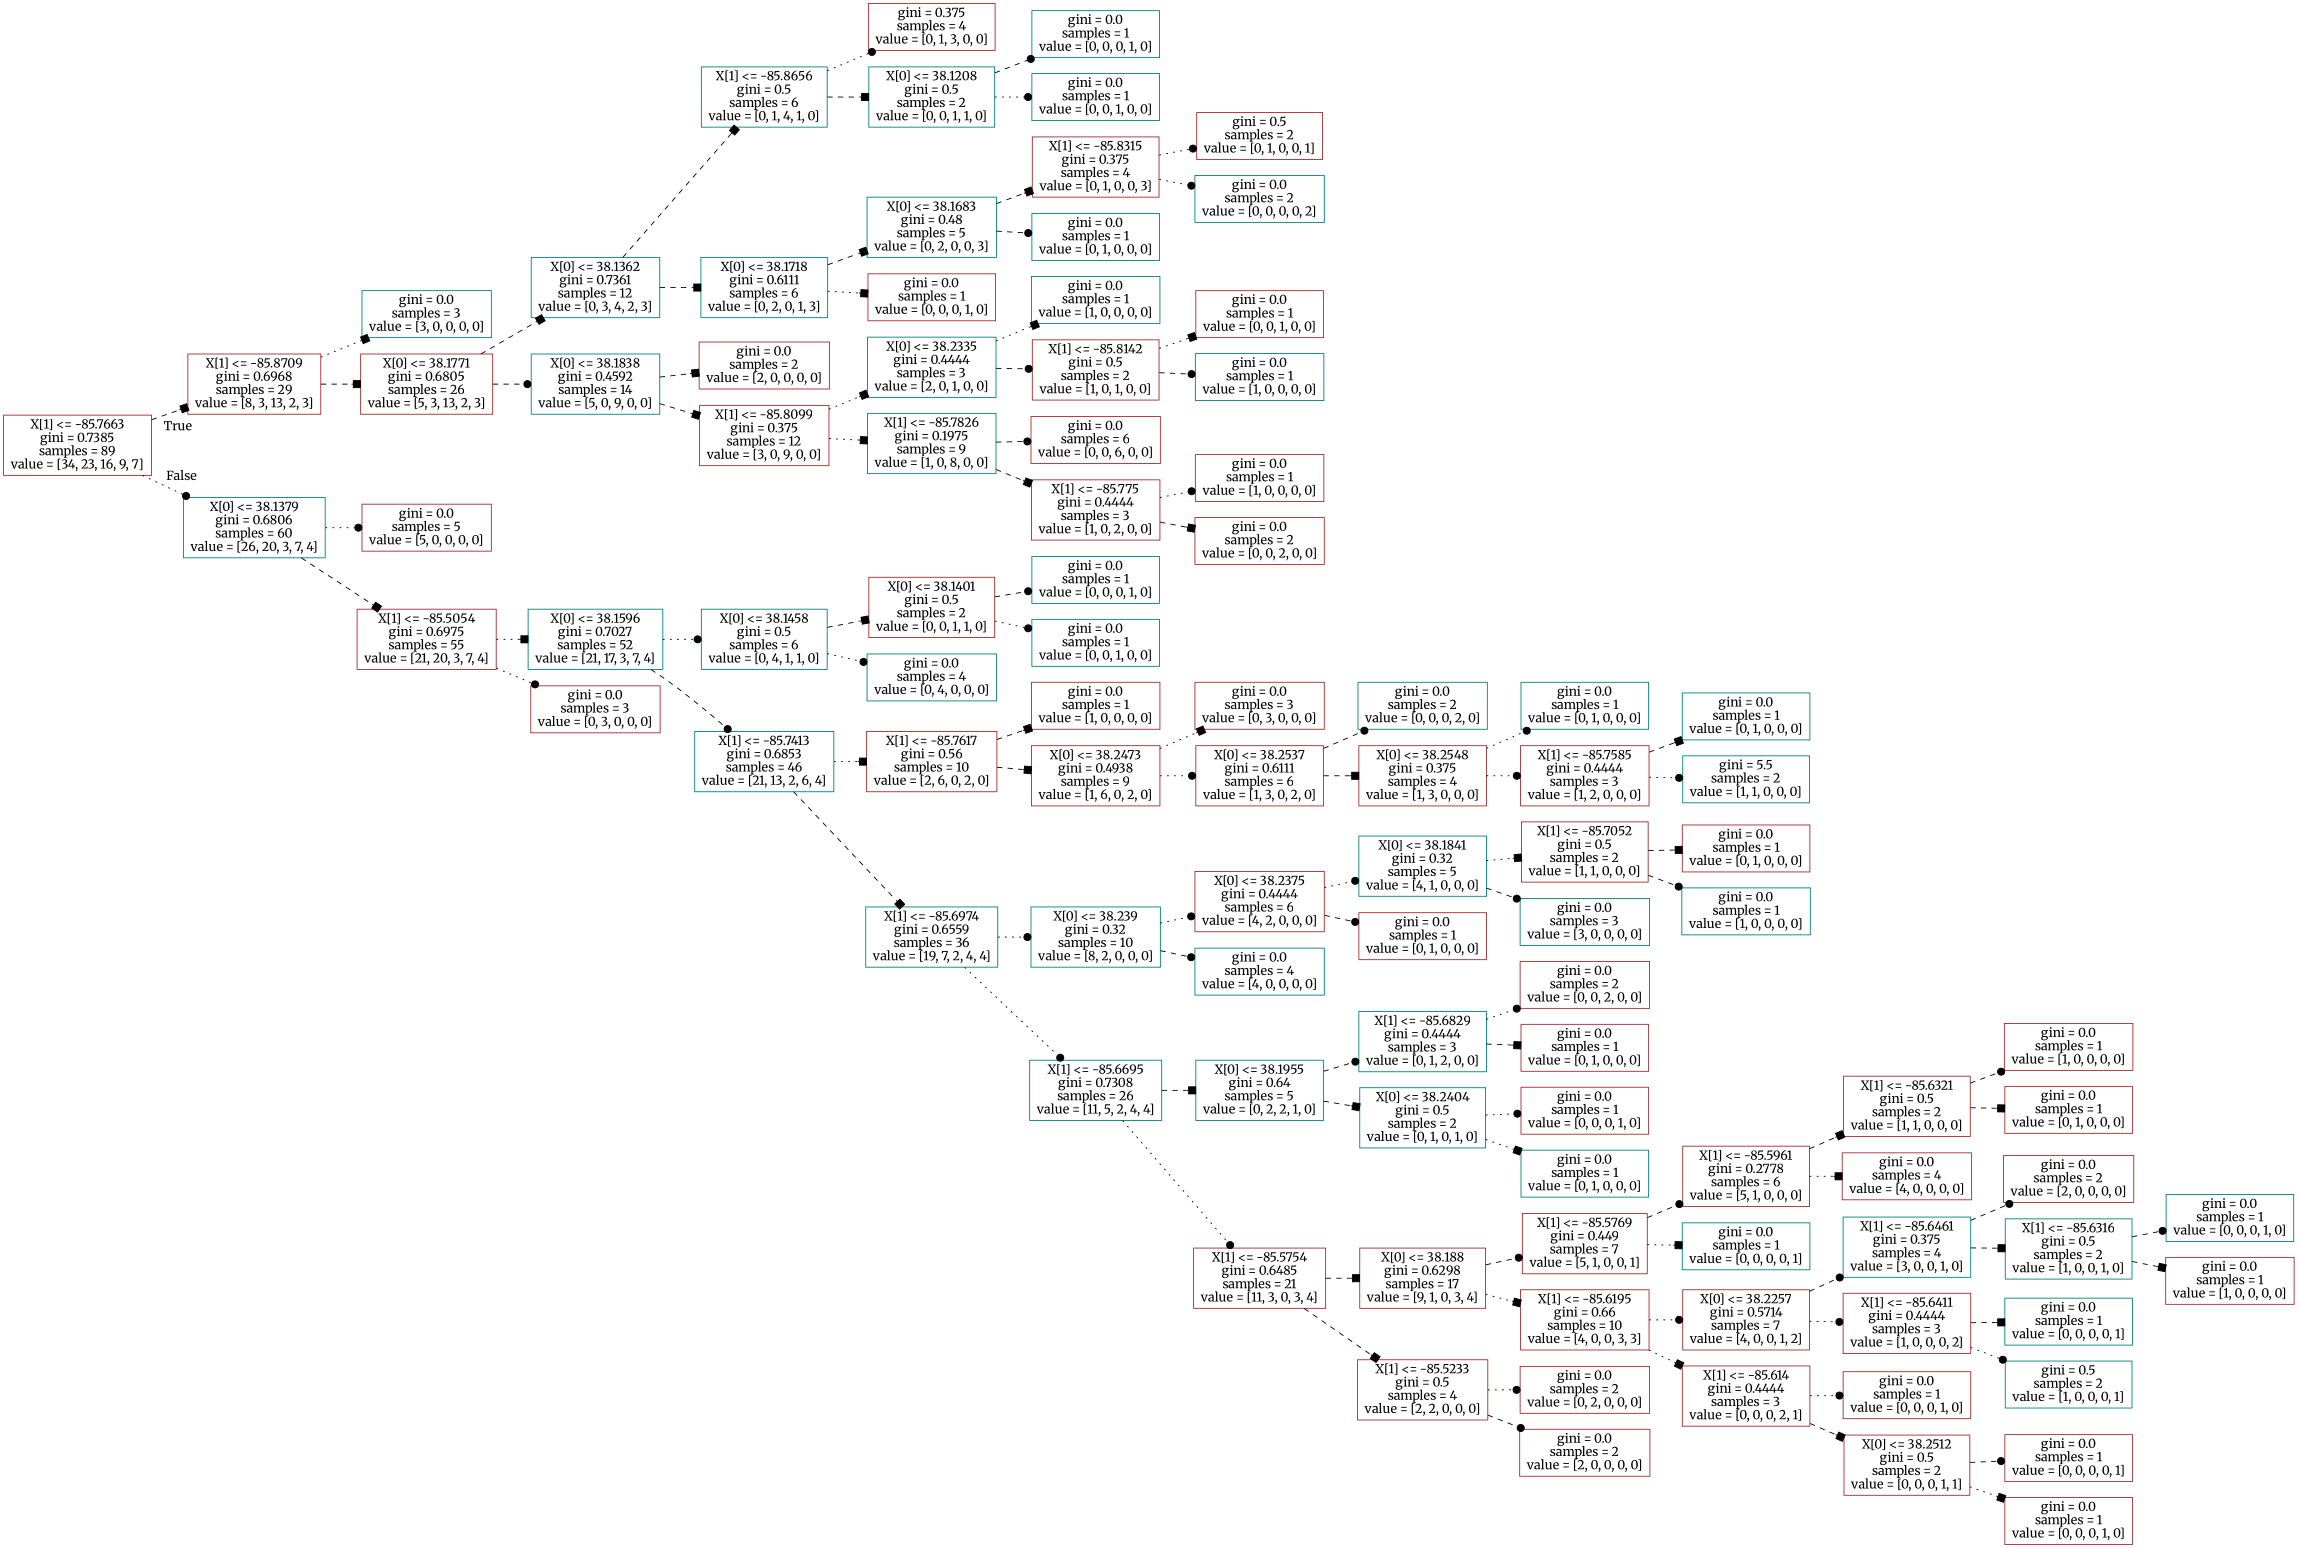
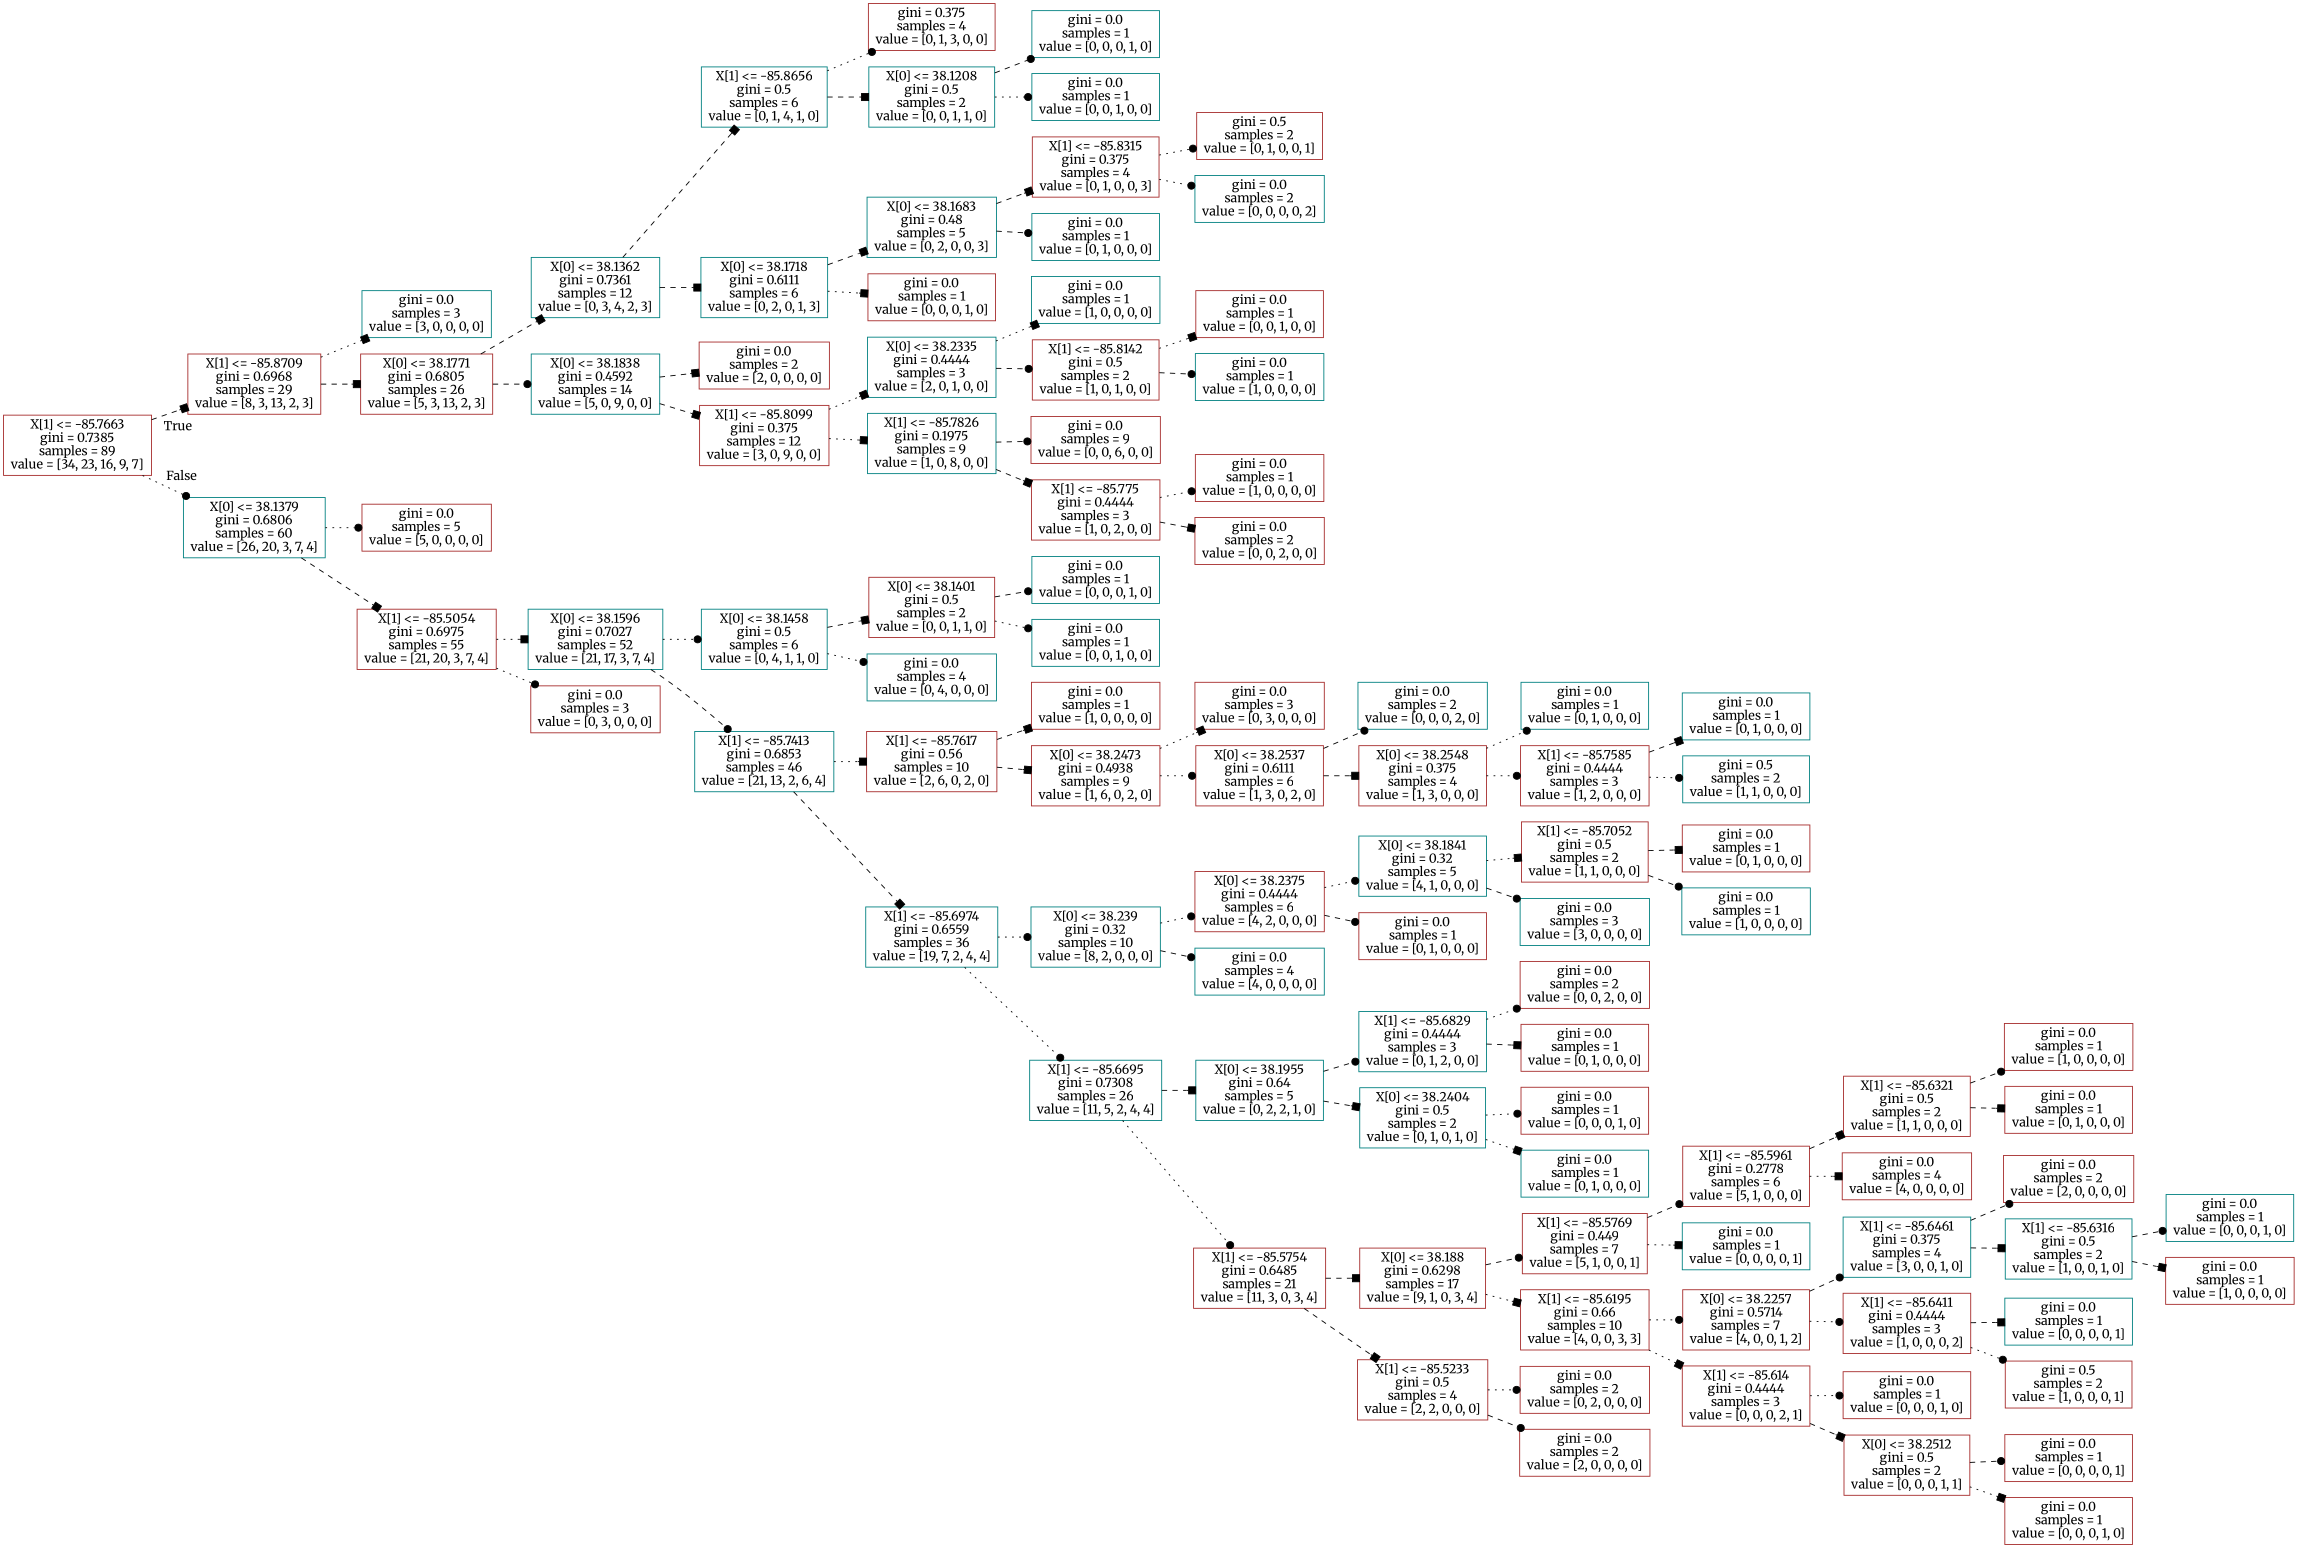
(1096, 440) -> (1096, 440)
(1746, 779) -> (1746, 779)
(2069, 1385) -> (2069, 1385)
